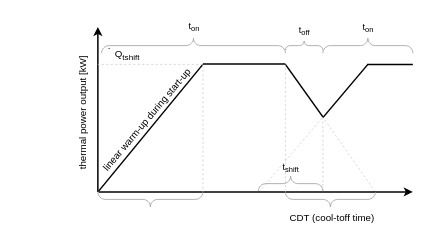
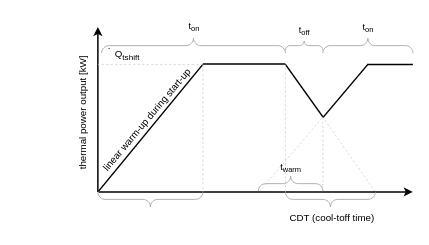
(291, 168) -> (291, 168)
